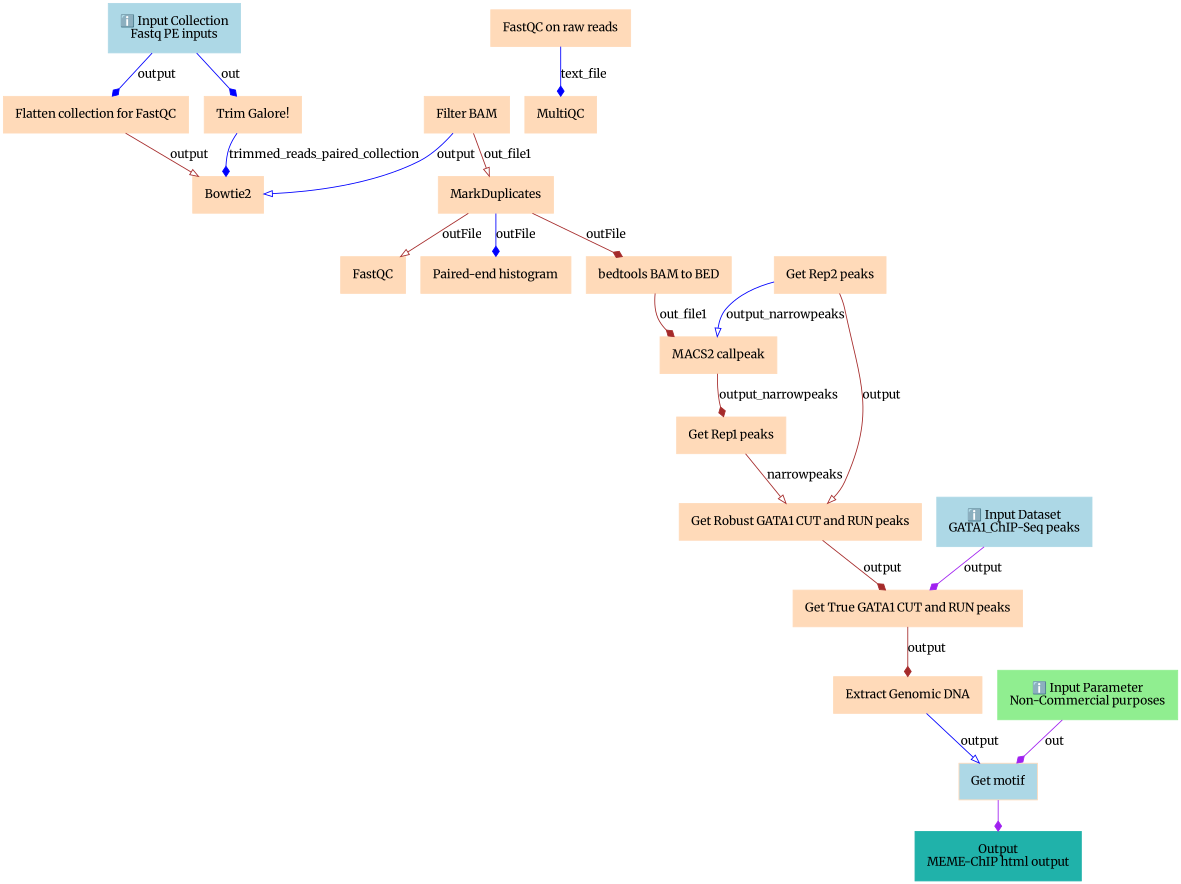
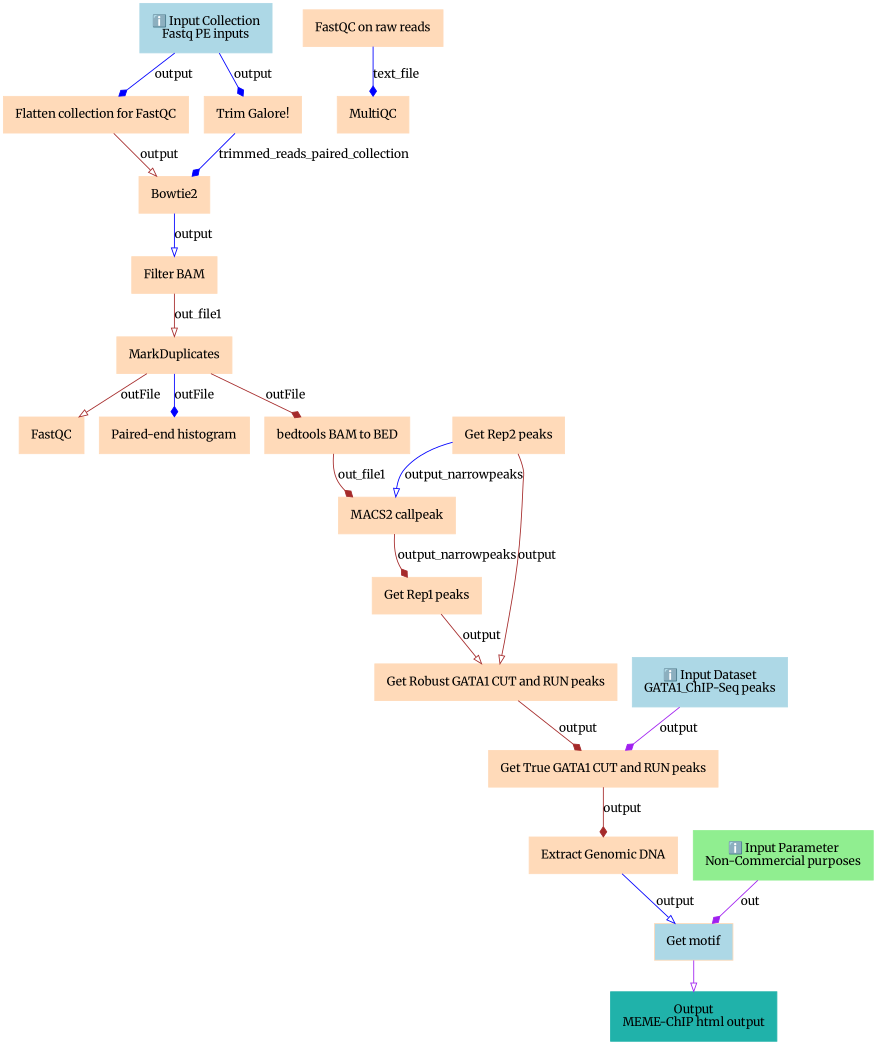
(231, 75) -> (253, 75)
(369, 180) -> (174, 231)
(805, 475) -> (482, 636)
(998, 810) -> (694, 972)
